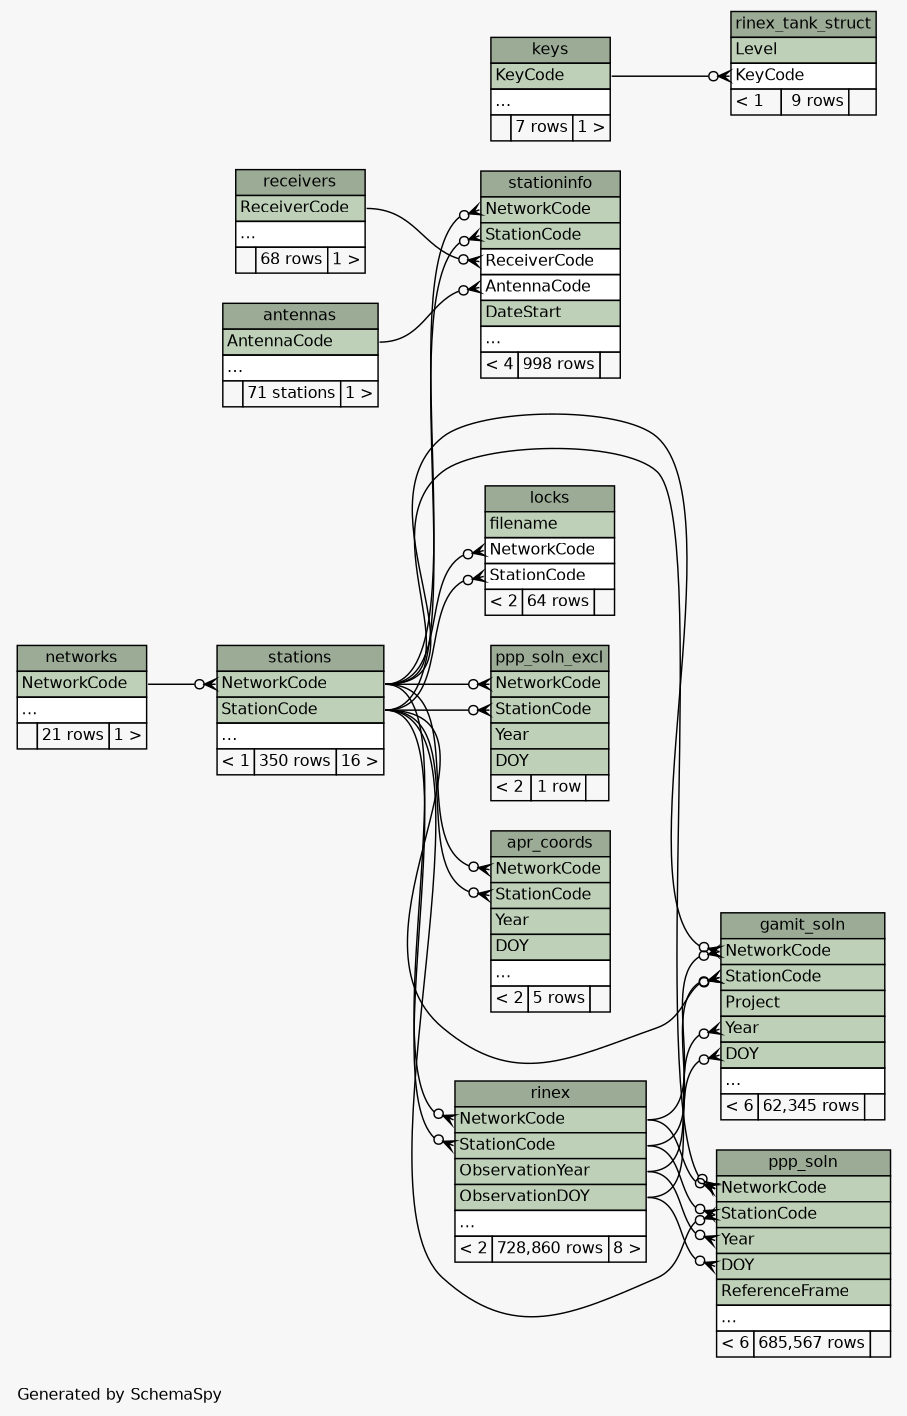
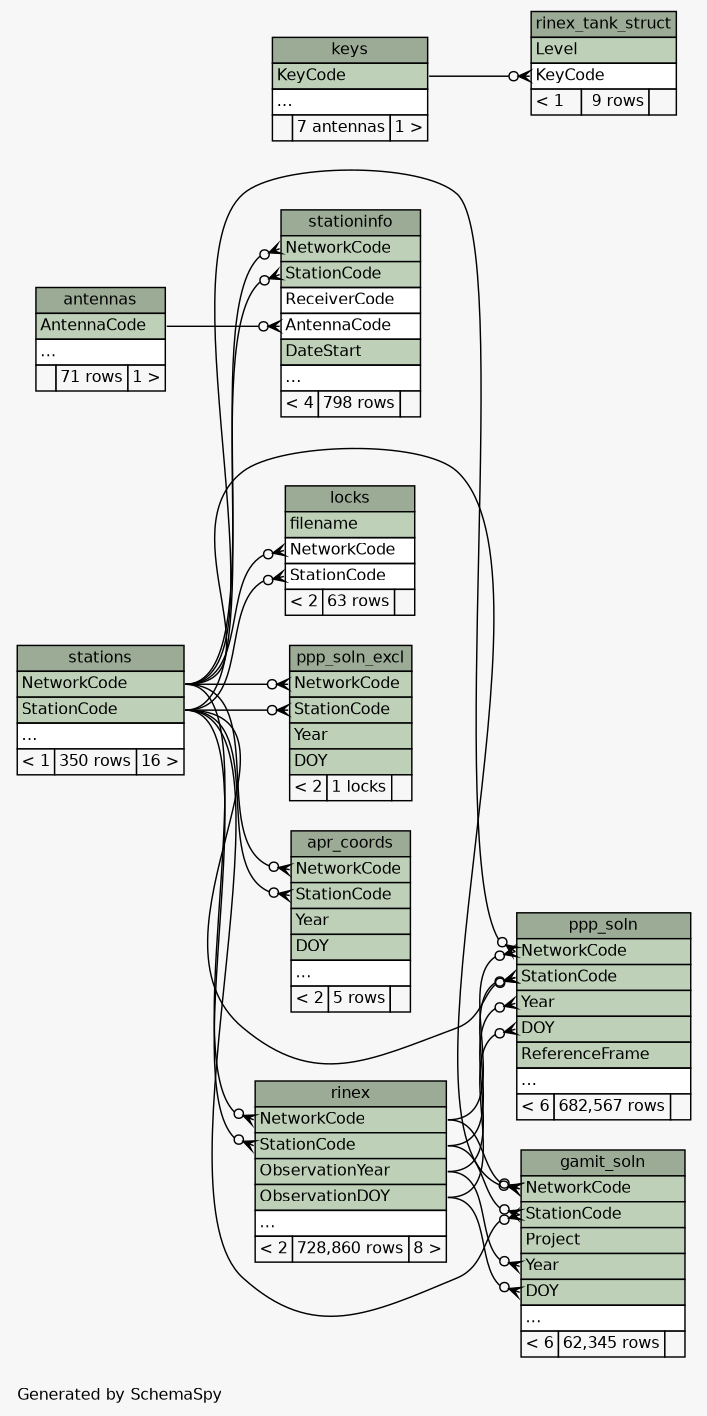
(542, 127) -> (341, 127)
(300, 221) -> none
(559, 364) -> (359, 403)
(292, 393) -> (92, 377)
(558, 602) -> (359, 602)
(82, 697) -> none
(559, 787) -> (359, 787)
(812, 1343) -> (612, 1106)
